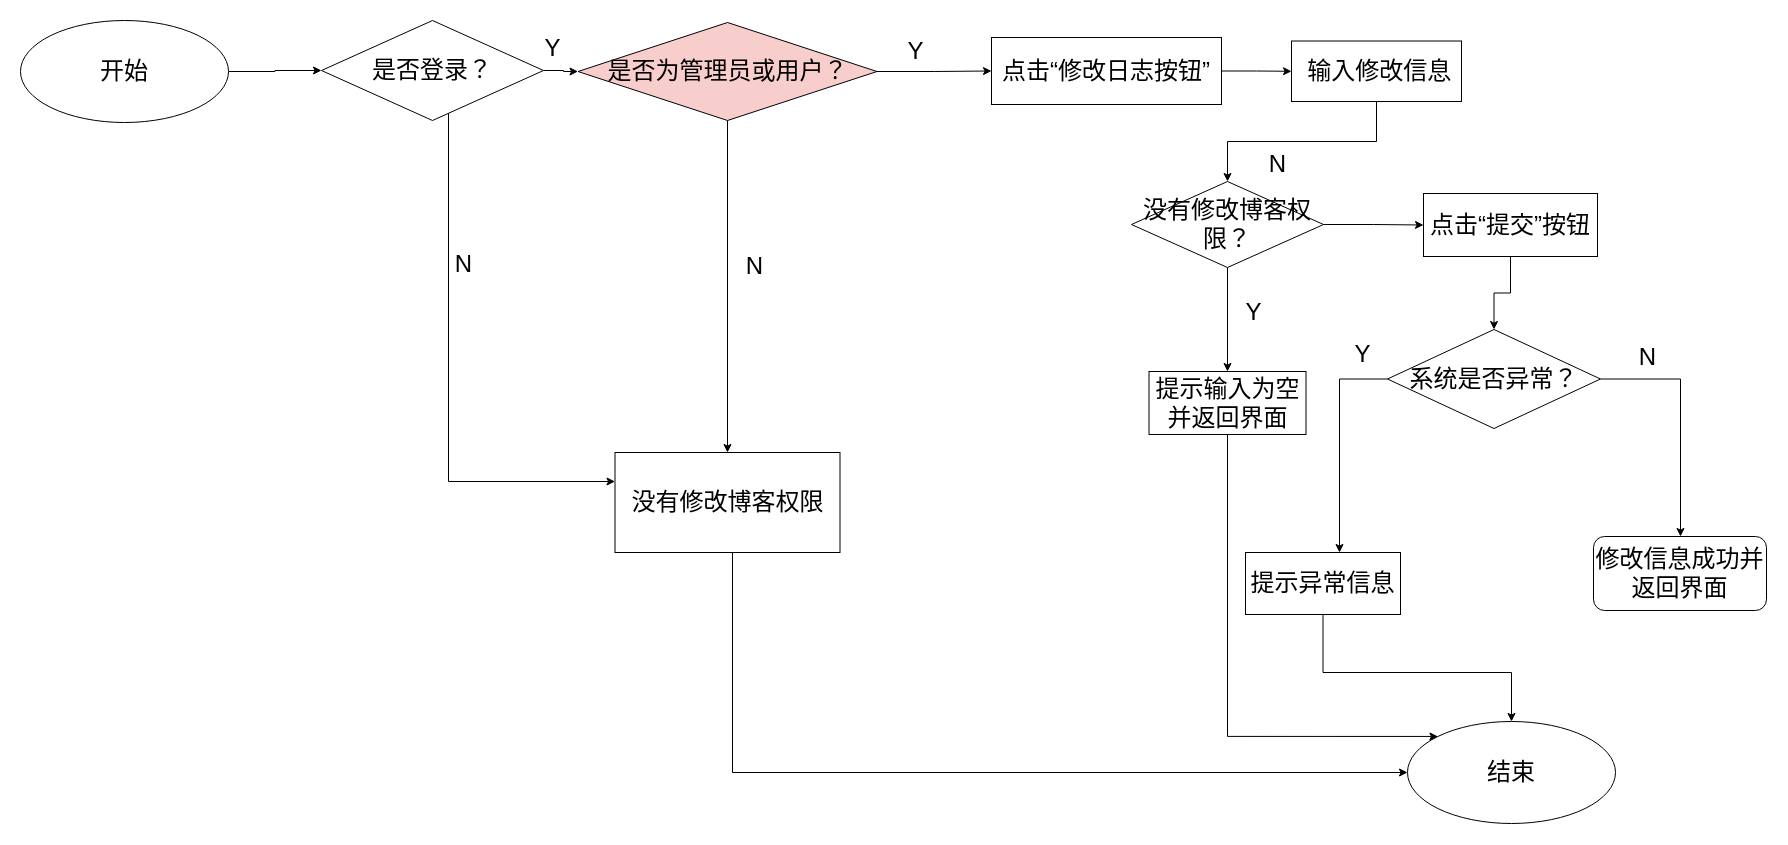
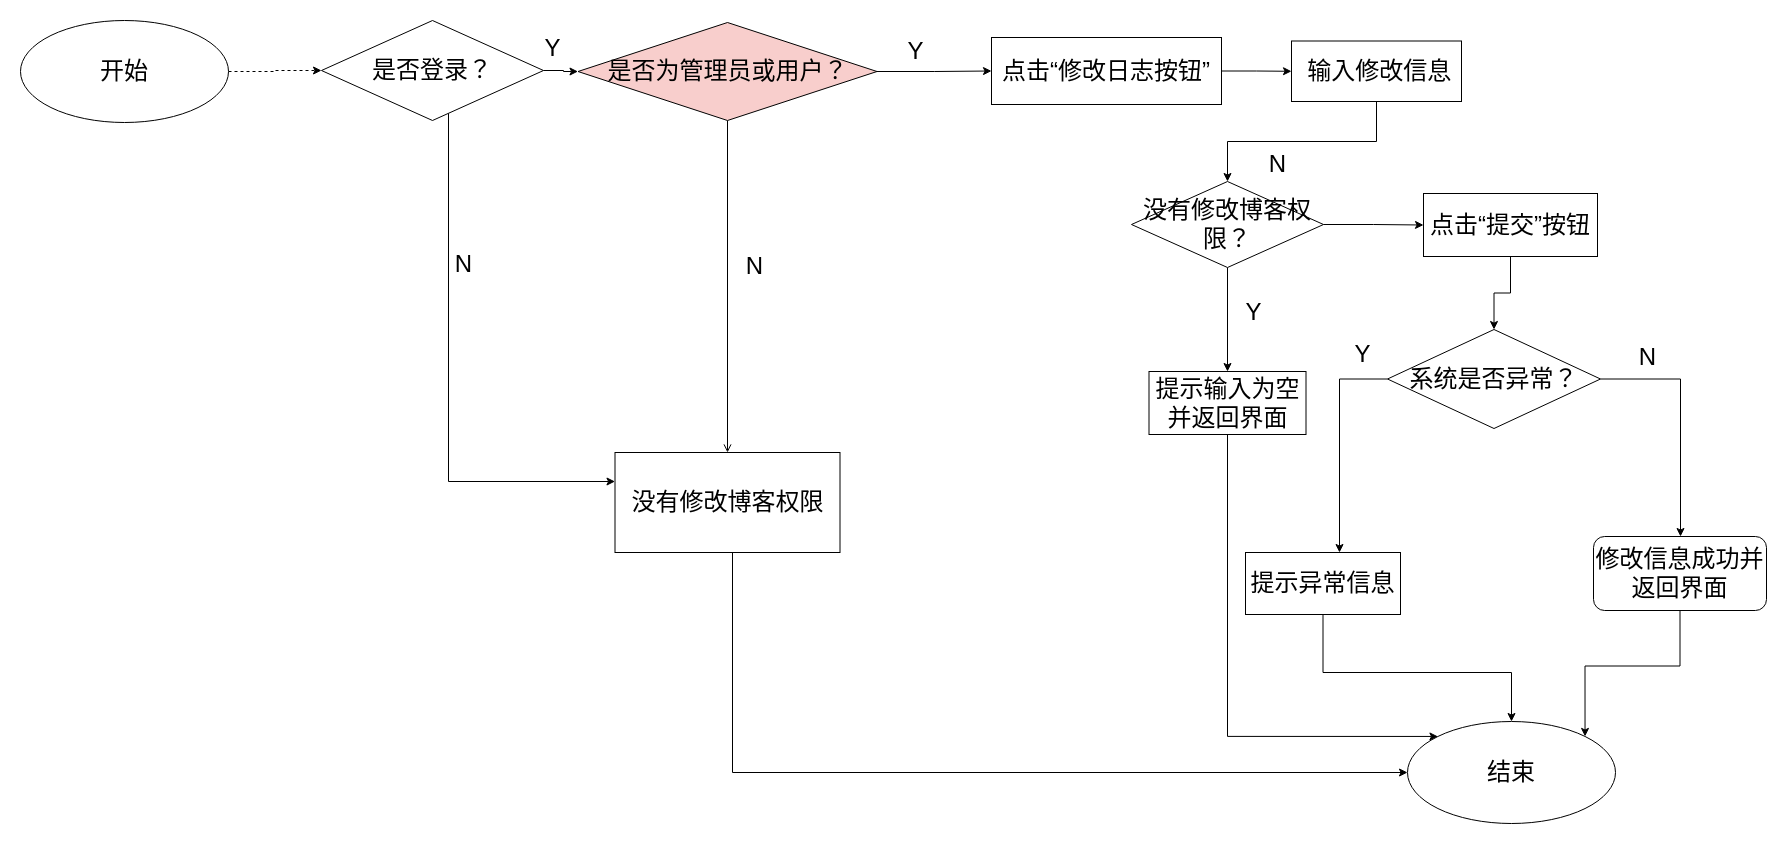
(272, 72) -> (272, 72)
(728, 444) -> (728, 445)
none -> (1628, 666)
